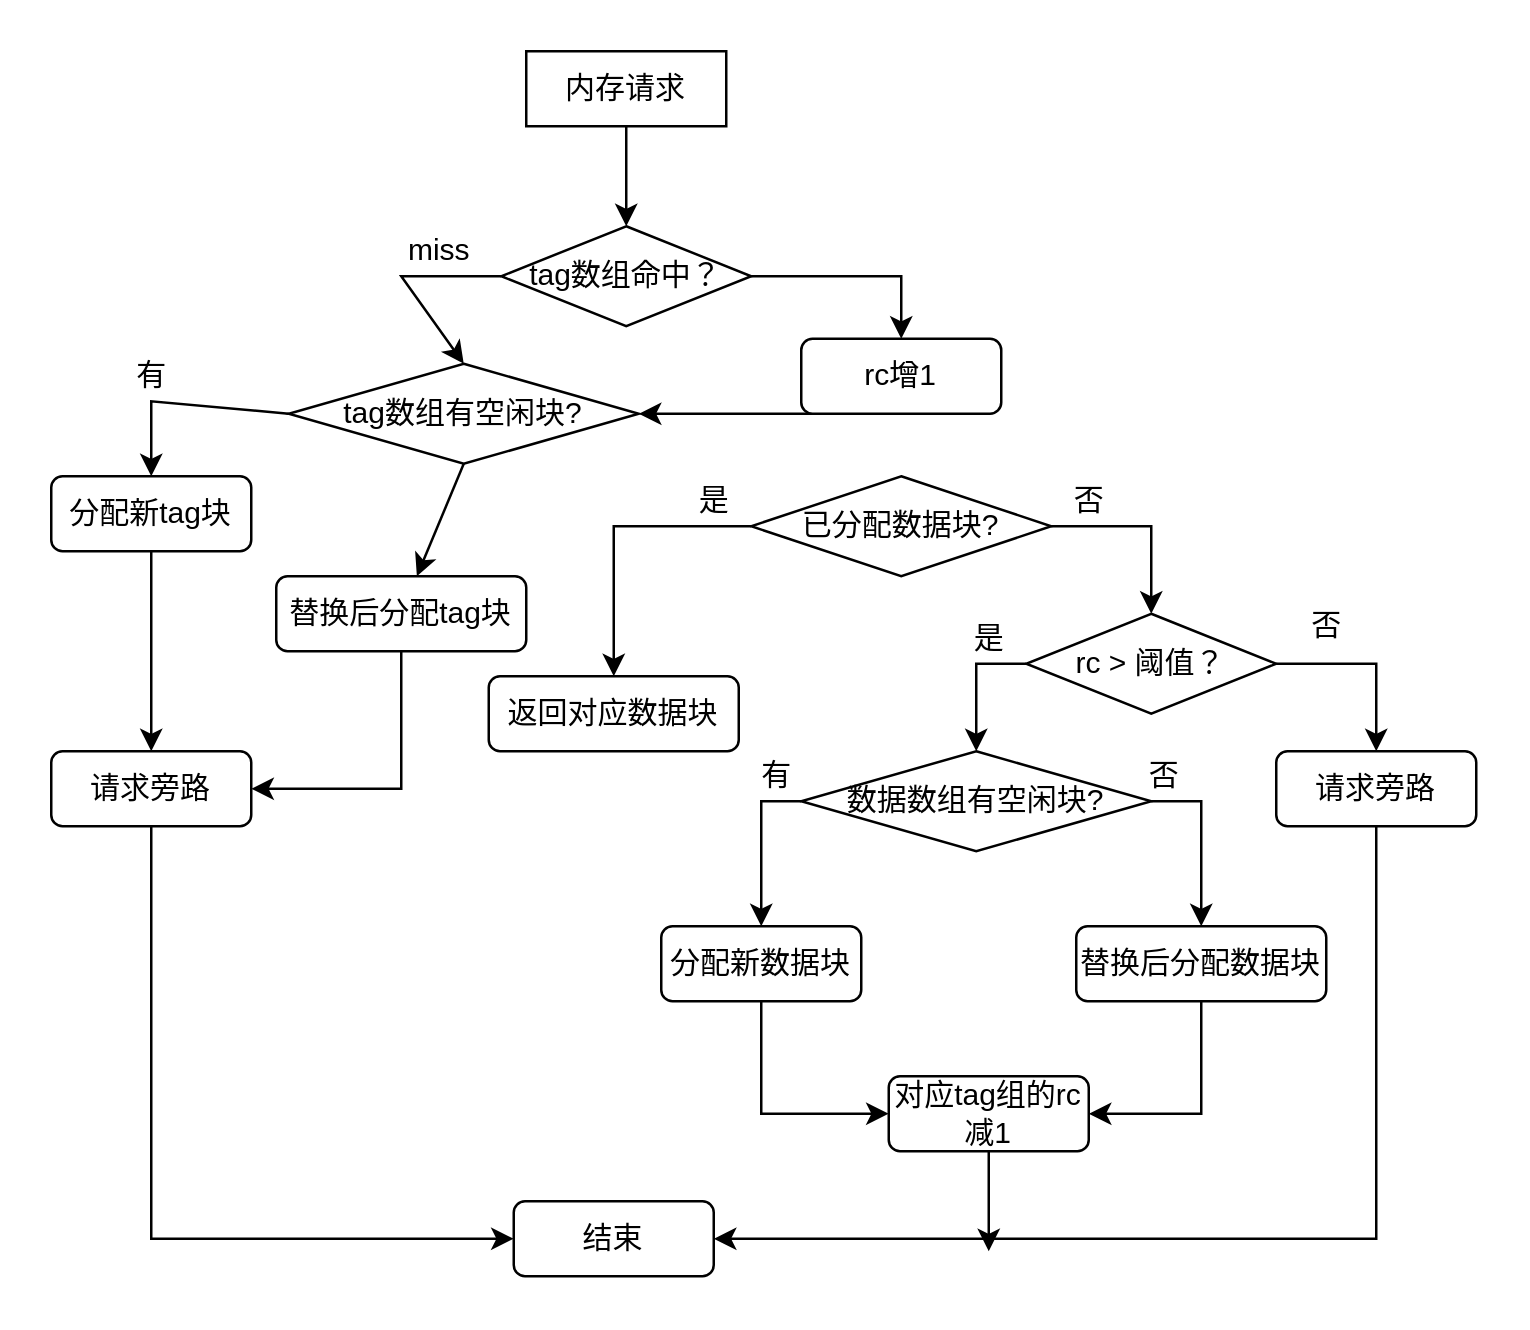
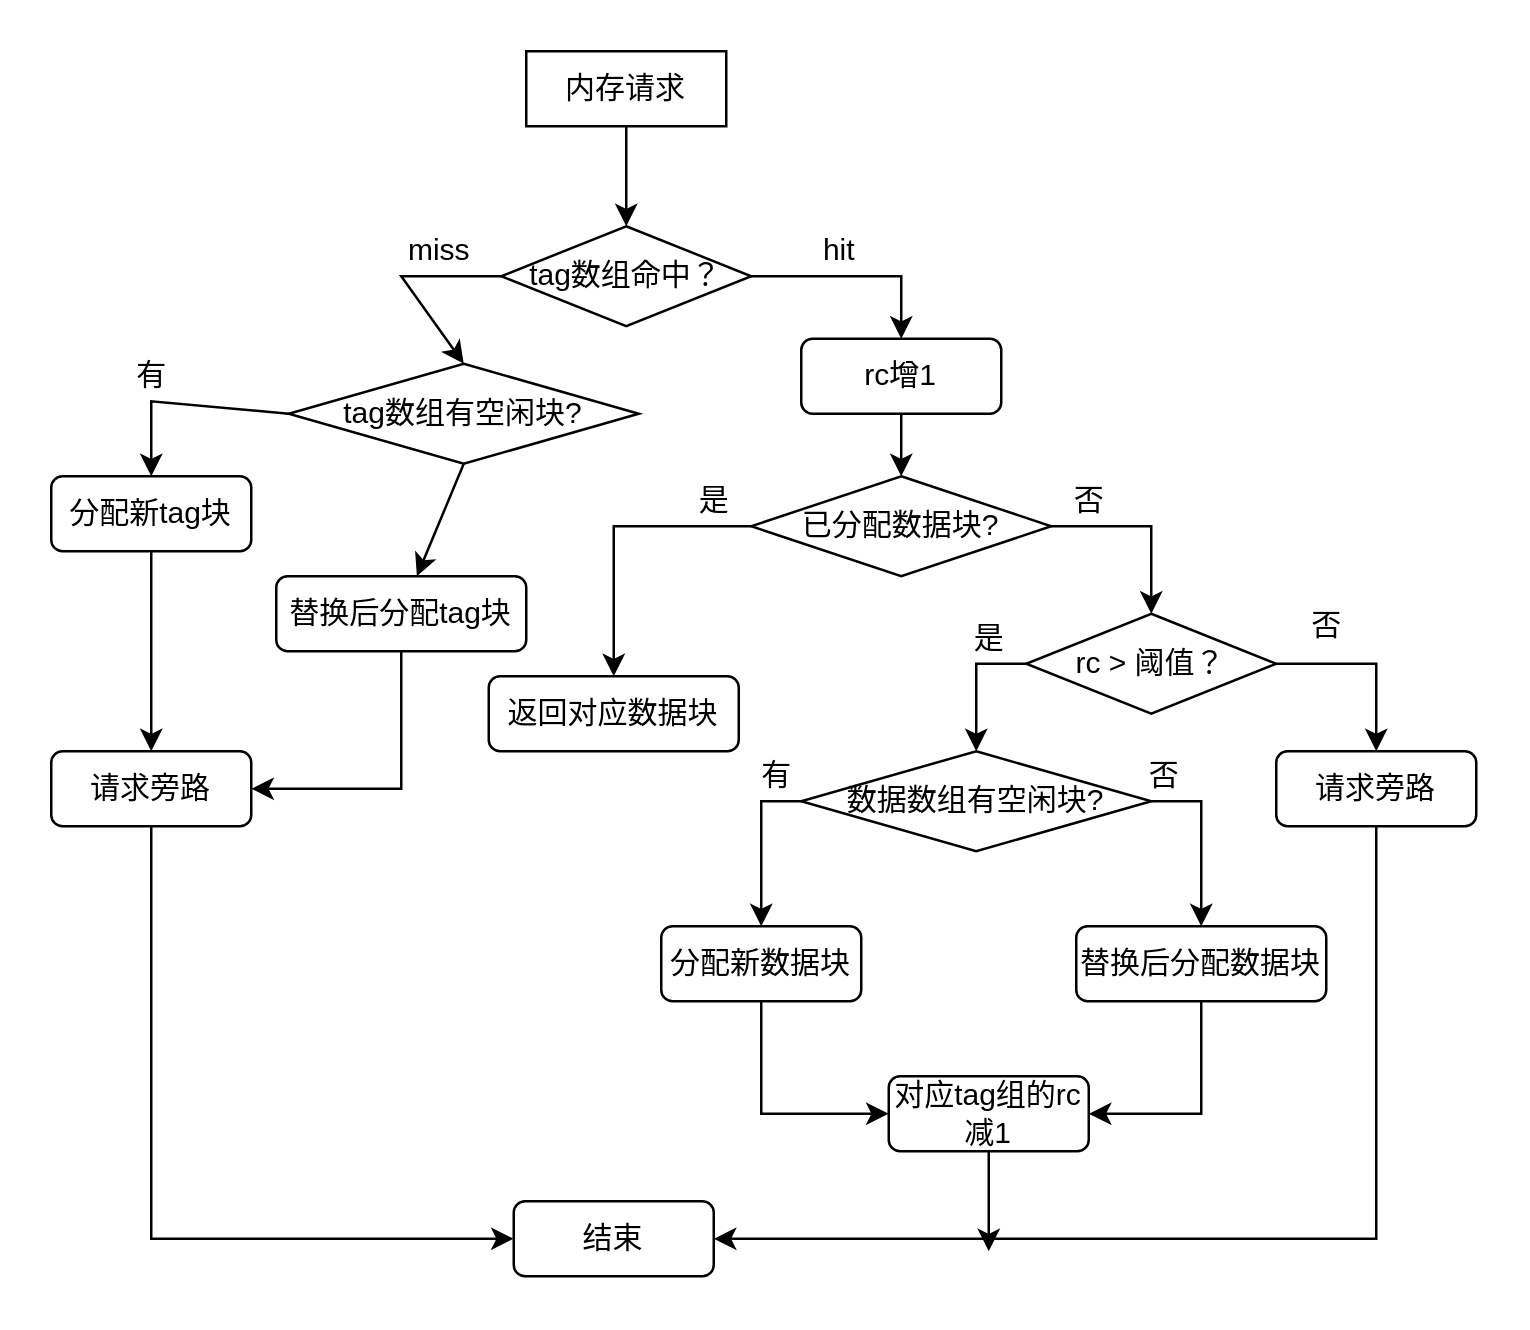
none -> (839, 251)
(733, 414) -> (901, 437)
